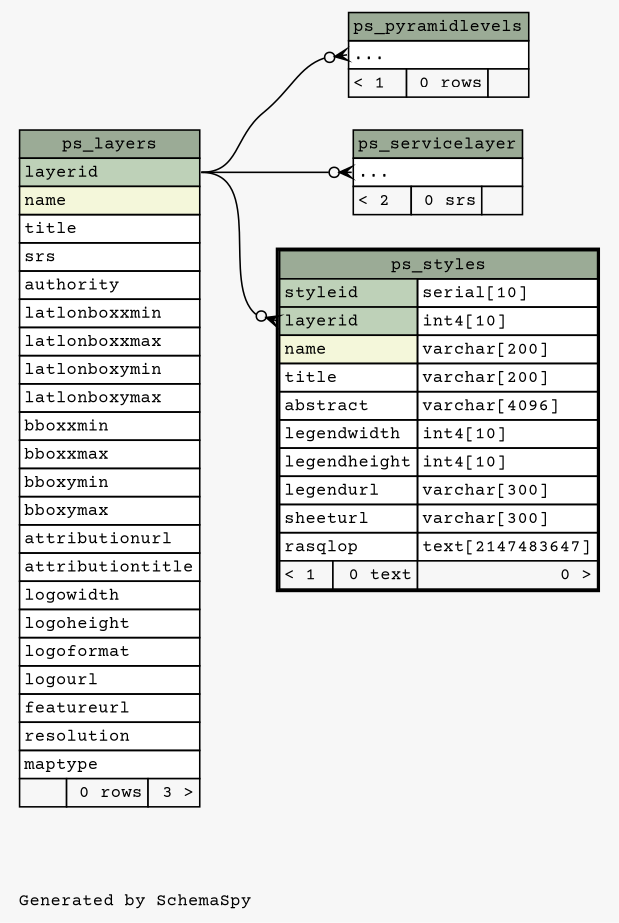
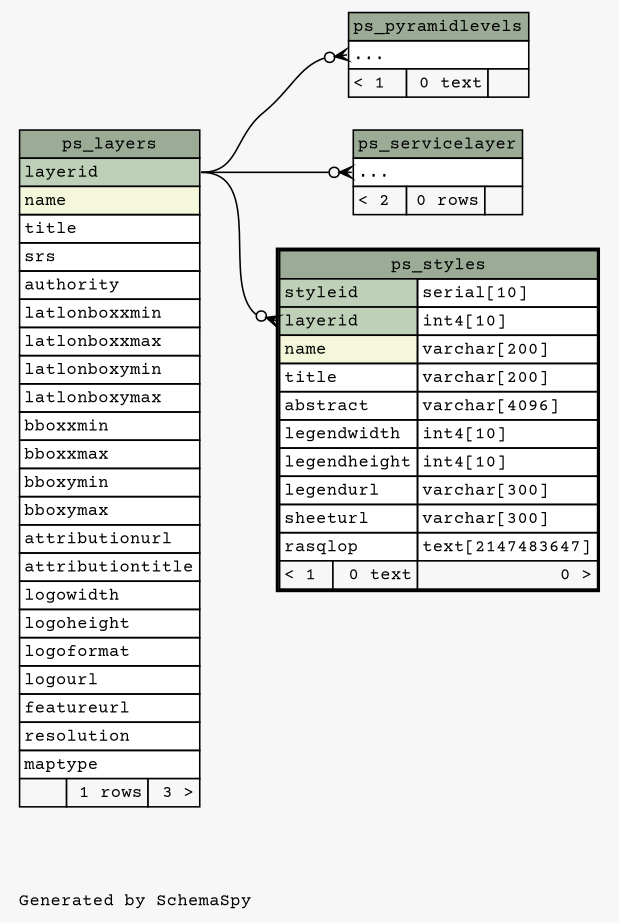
(451, 82) -> (451, 82)
(450, 200) -> (448, 200)
(111, 792) -> (111, 792)
